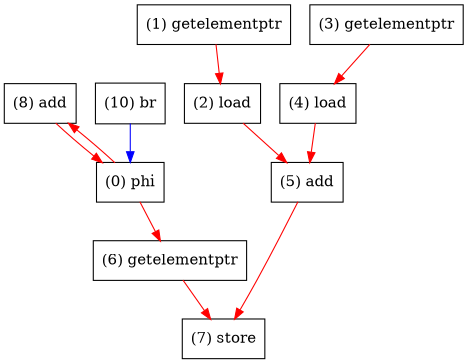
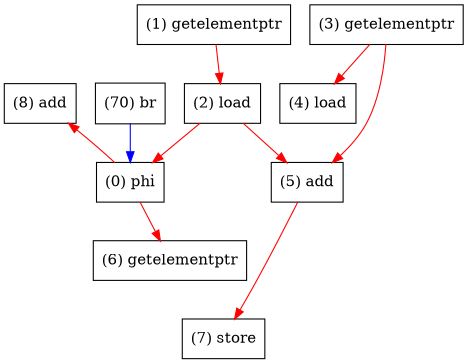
(130, 103) -> (130, 103)
(313, 138) -> (374, 105)
(75, 140) -> (181, 139)
(194, 295) -> none
